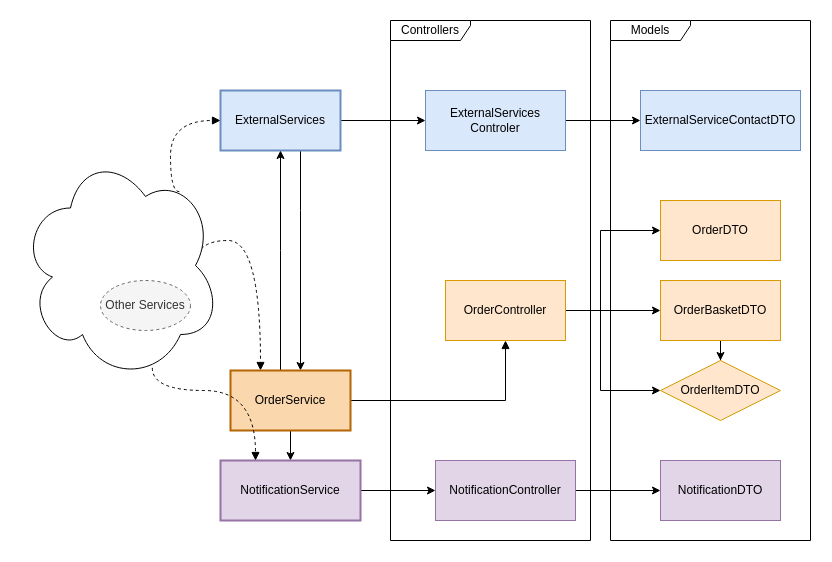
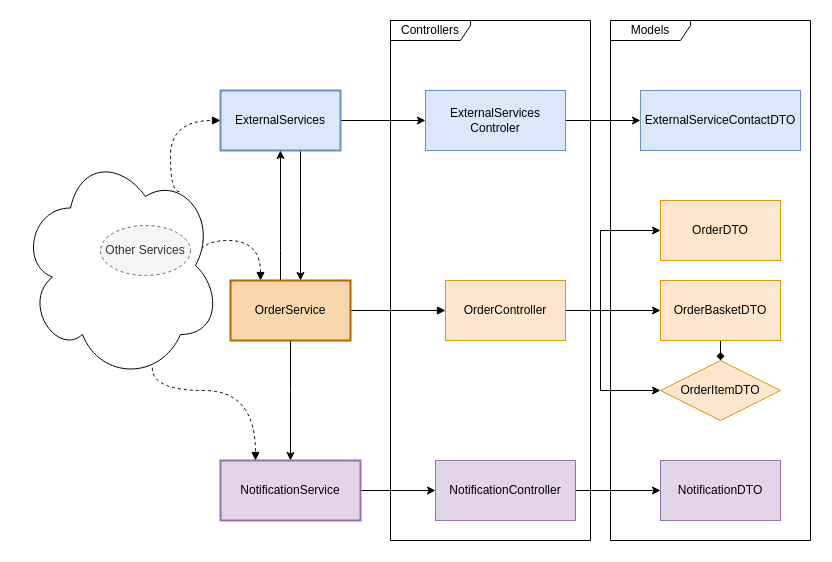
(146, 306) -> (146, 251)
(721, 352) -> (721, 352)
(291, 401) -> (291, 311)
